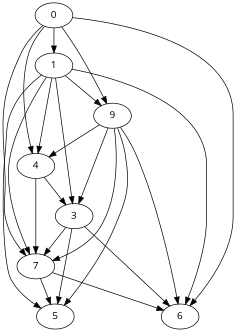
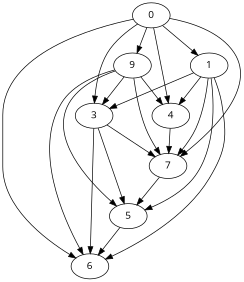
(81, 88) -> none
(53, 188) -> (107, 54)
(105, 290) -> (111, 238)
